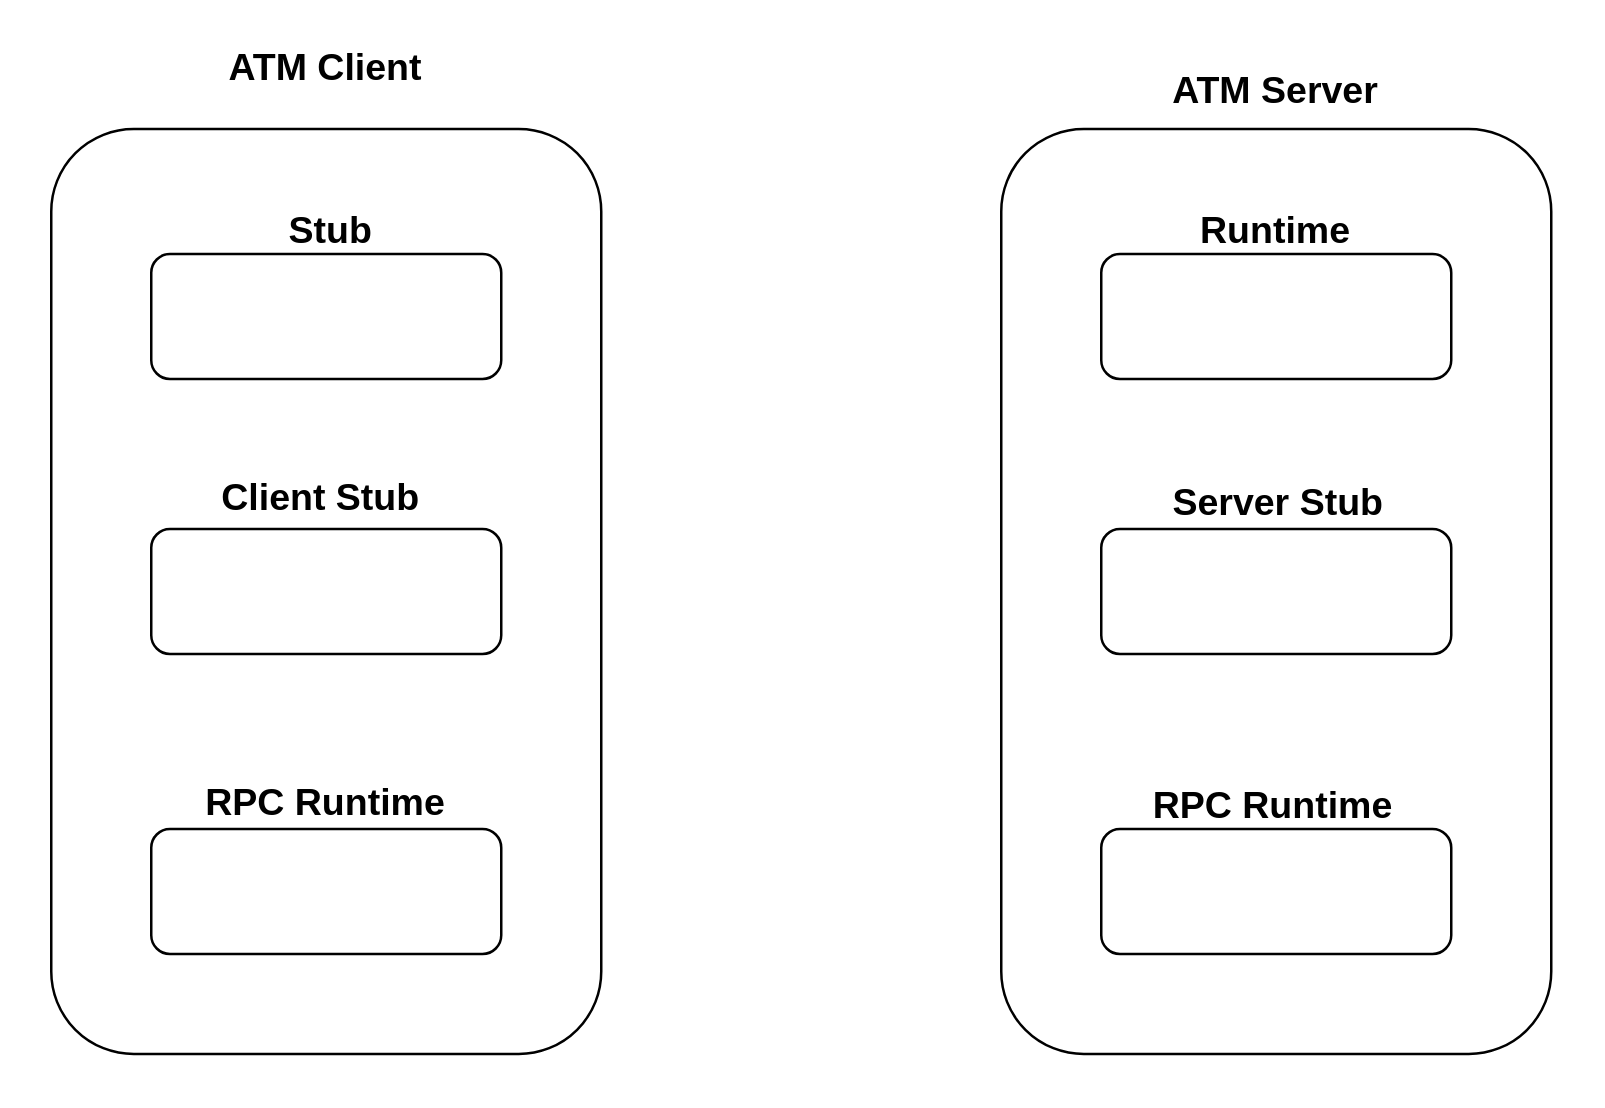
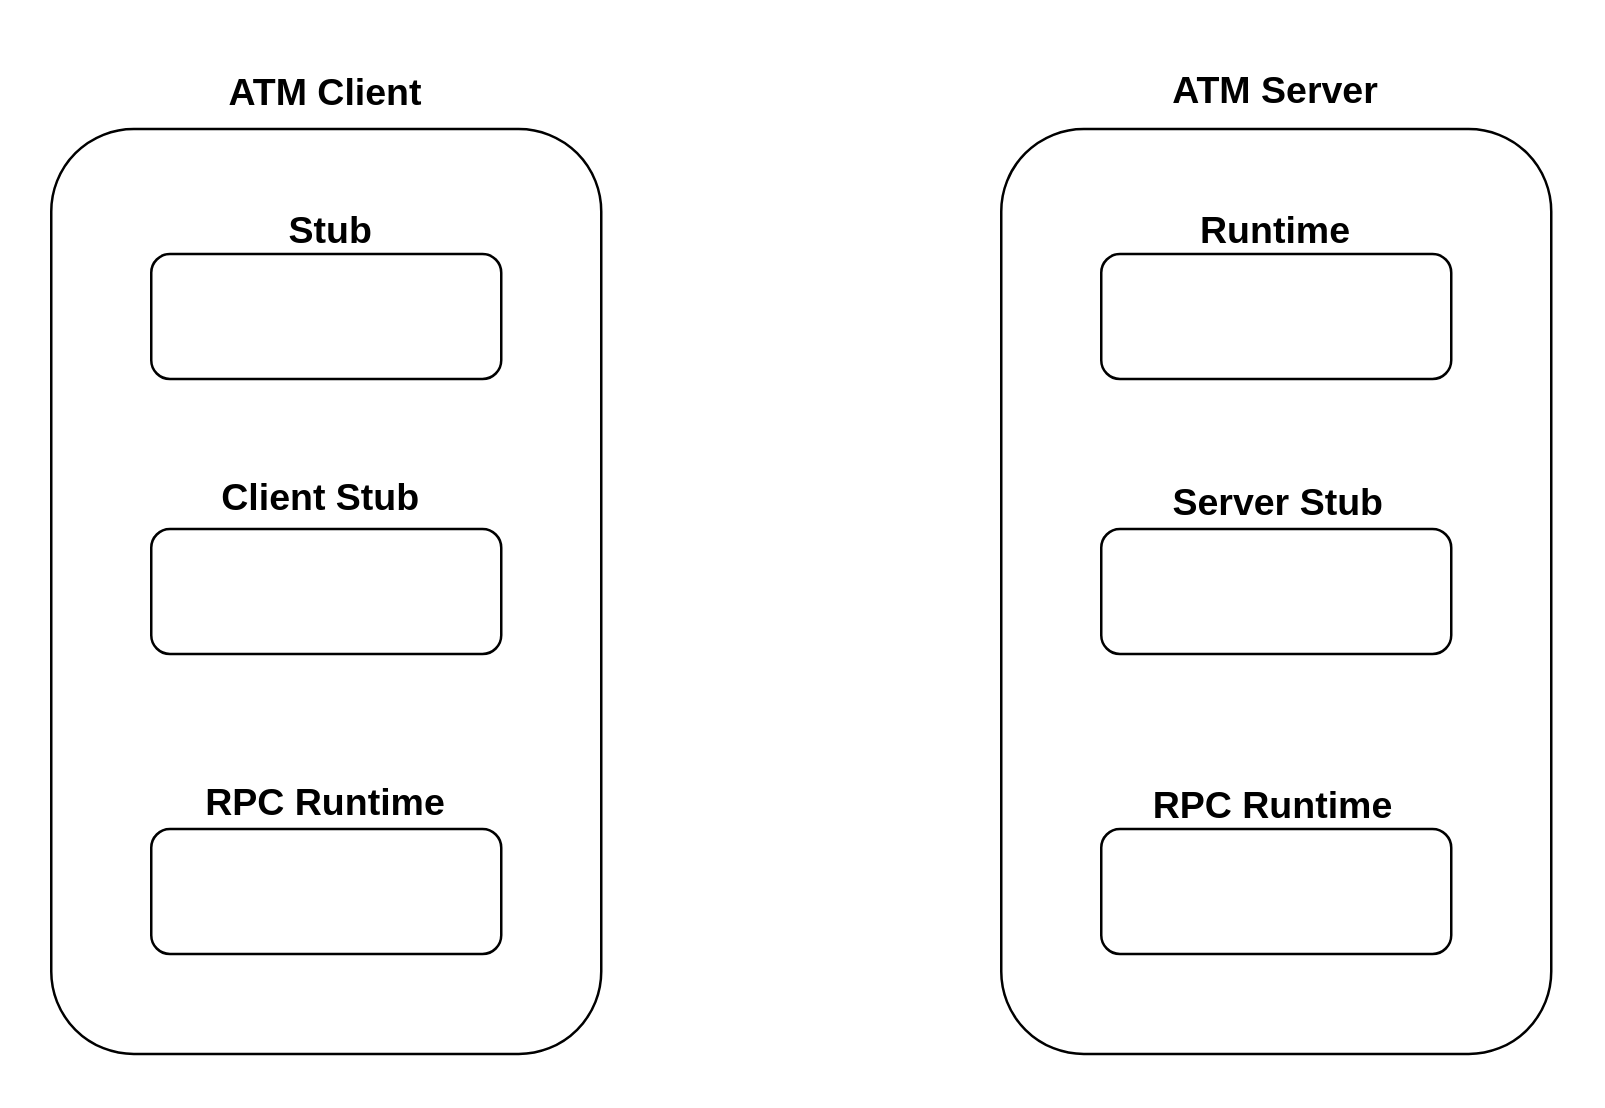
(326, 66) -> (326, 91)
